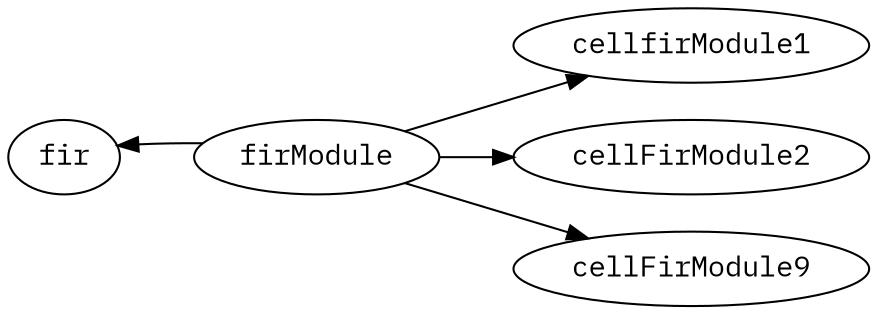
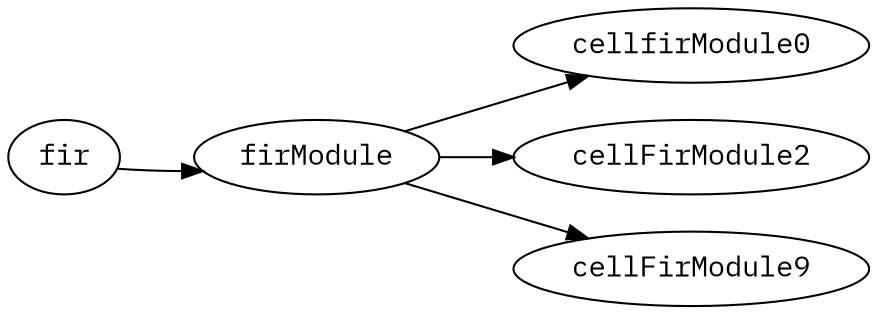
(691, 45) -> (691, 45)
(171, 143) -> (150, 170)
